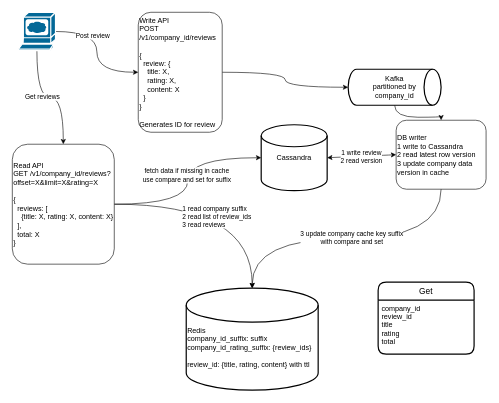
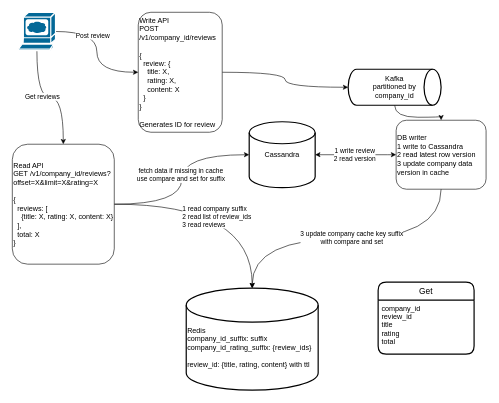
(294, 158) -> (282, 155)
